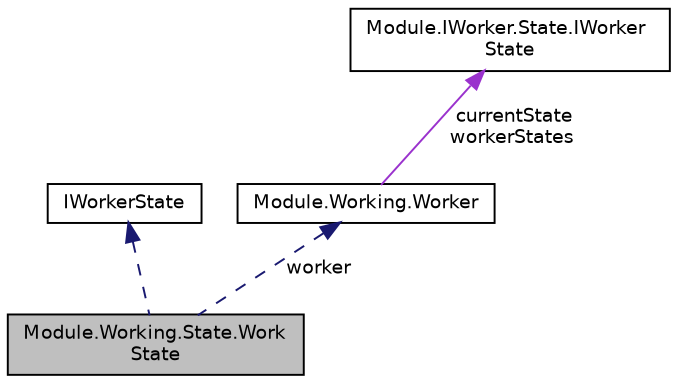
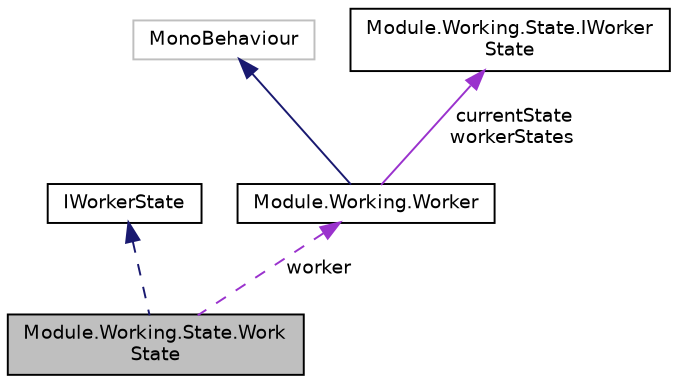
none -> (224, 40)
(510, 40) -> (510, 40)
(261, 274) -> (261, 274)
